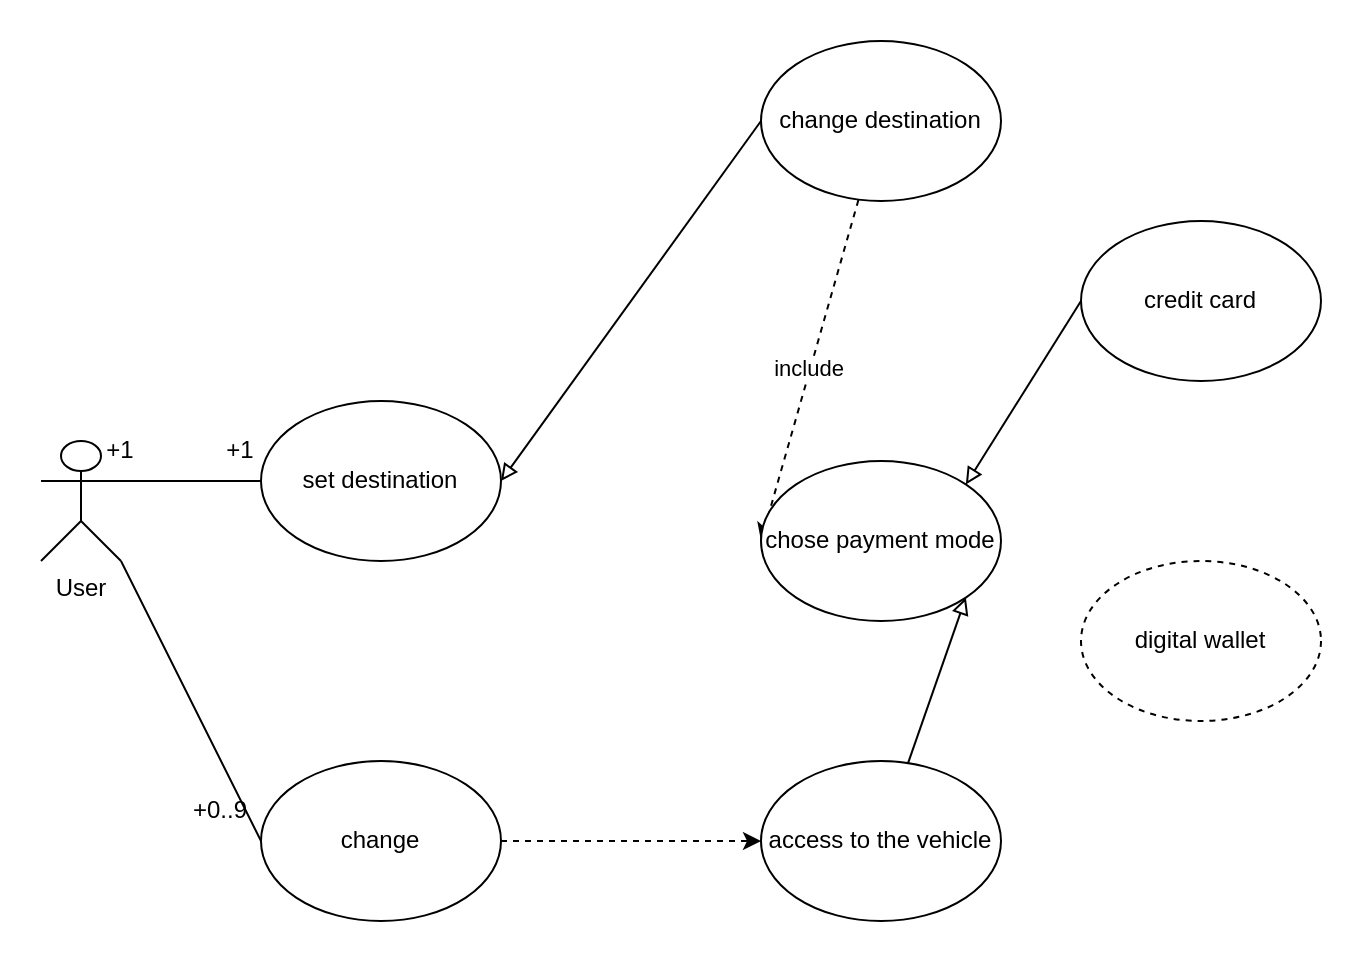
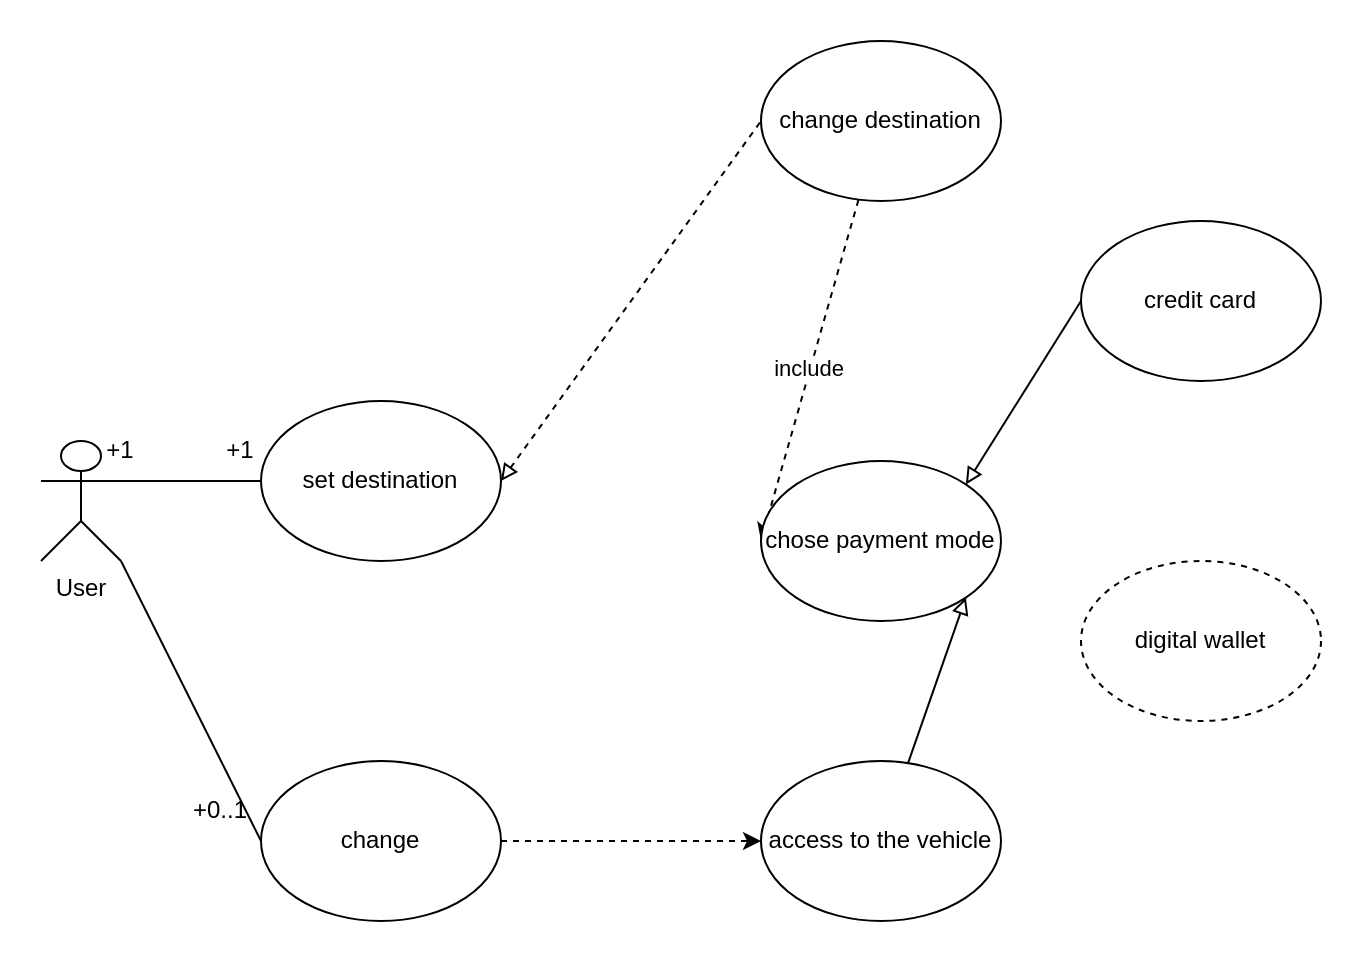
(637, 292) -> (637, 292)
(221, 811) -> (221, 811)
